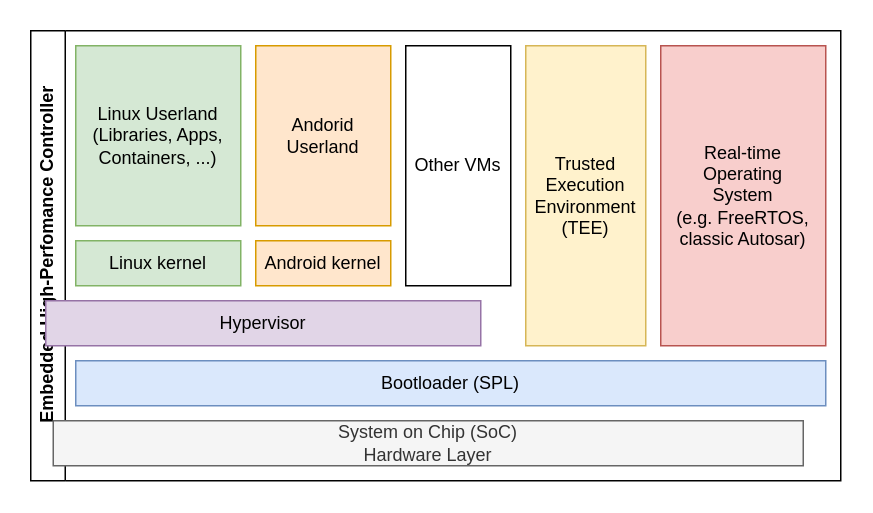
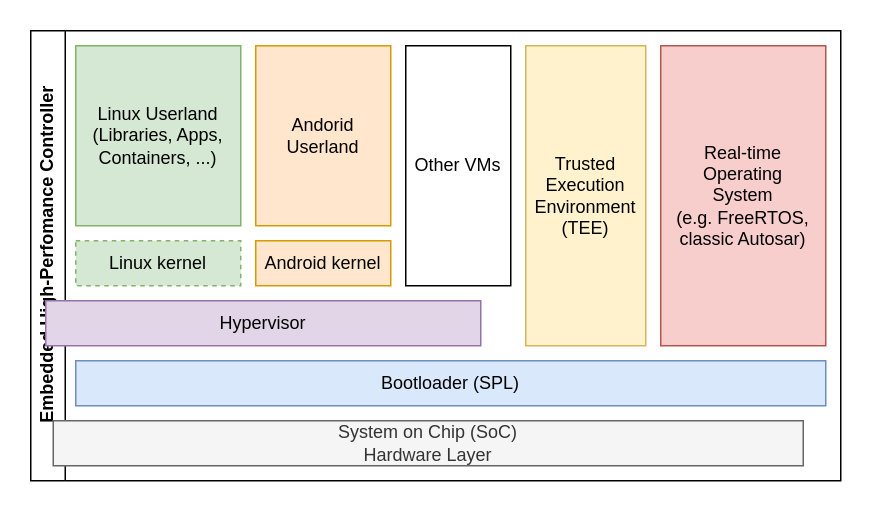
(158, 263) -> (158, 263)
